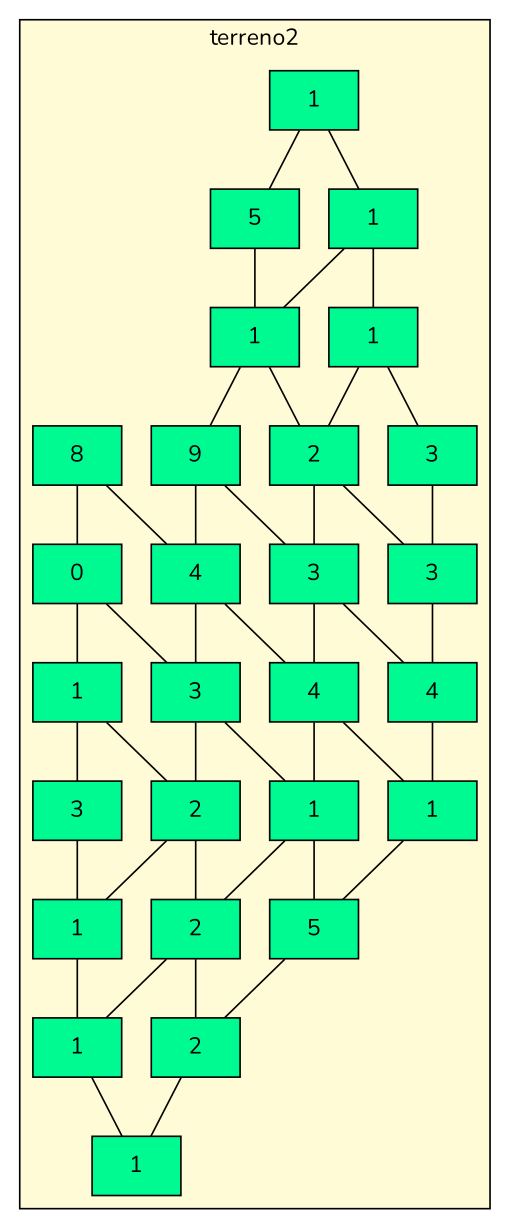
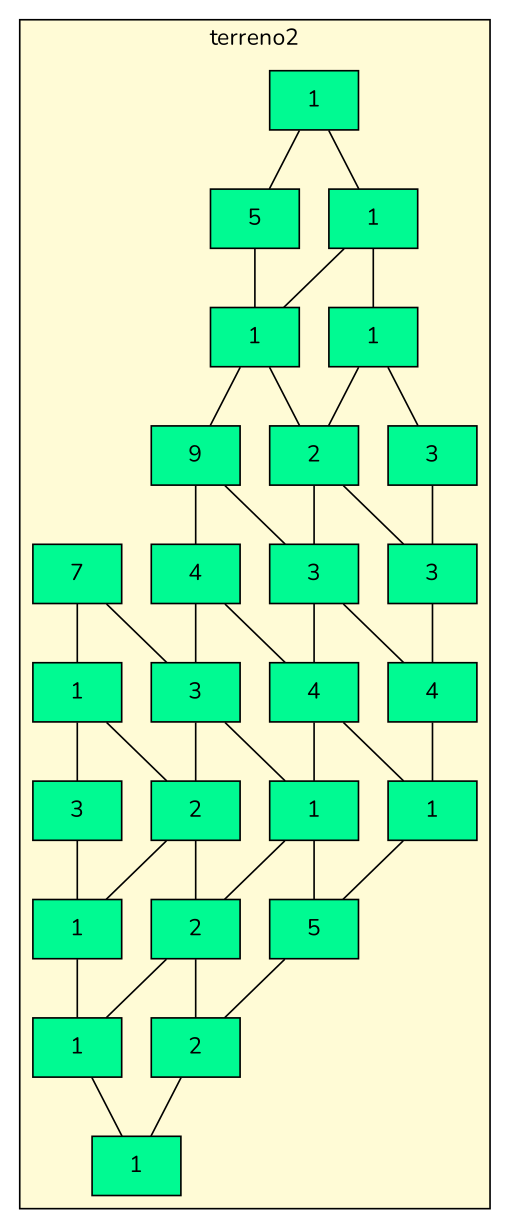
(77, 456) -> none
(77, 574) -> (77, 574)
